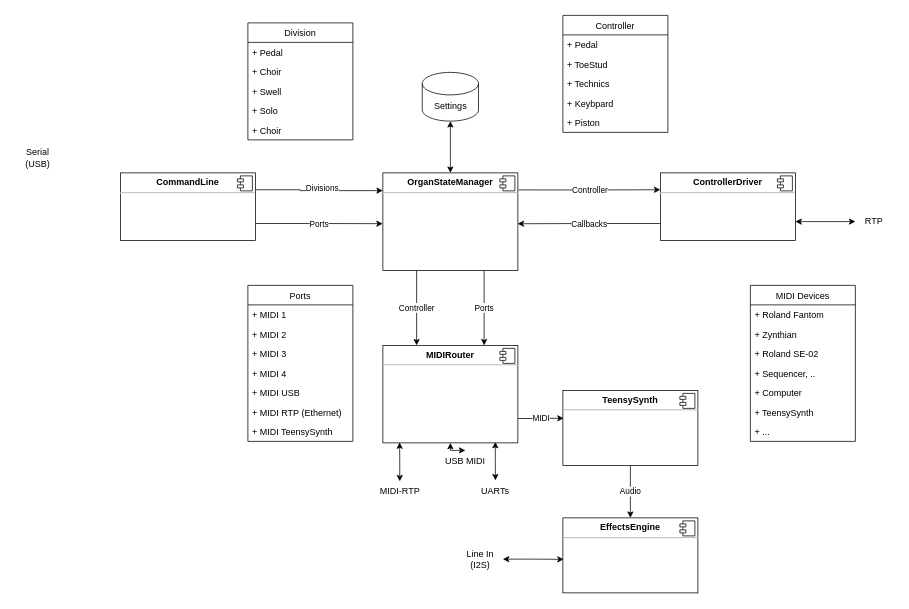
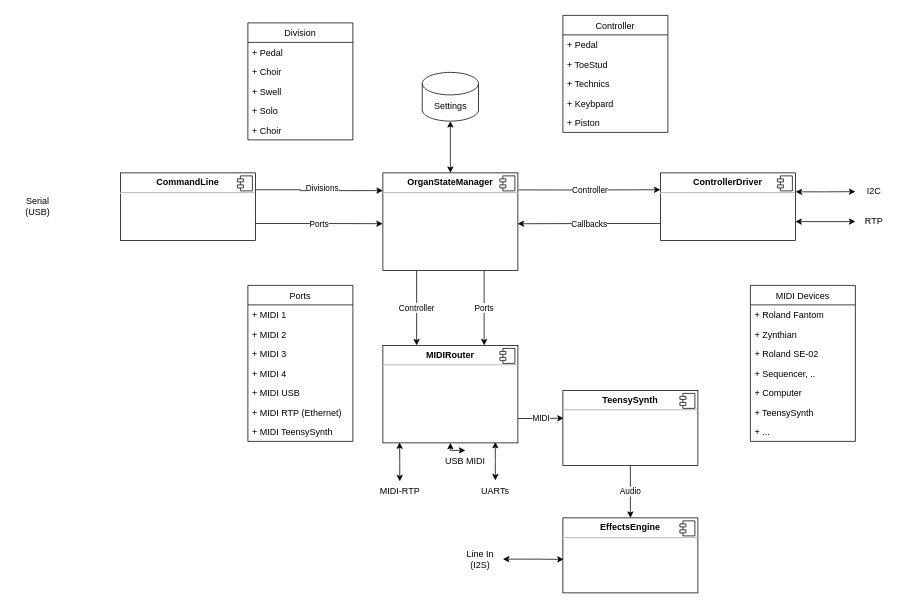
(38, 158) -> (38, 207)
none -> (837, 192)
none -> (874, 192)
